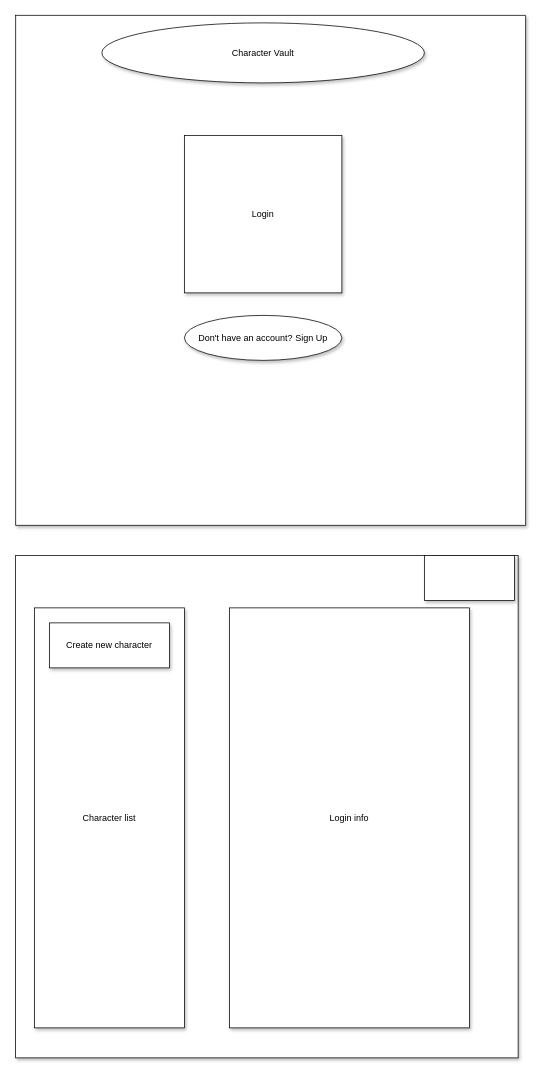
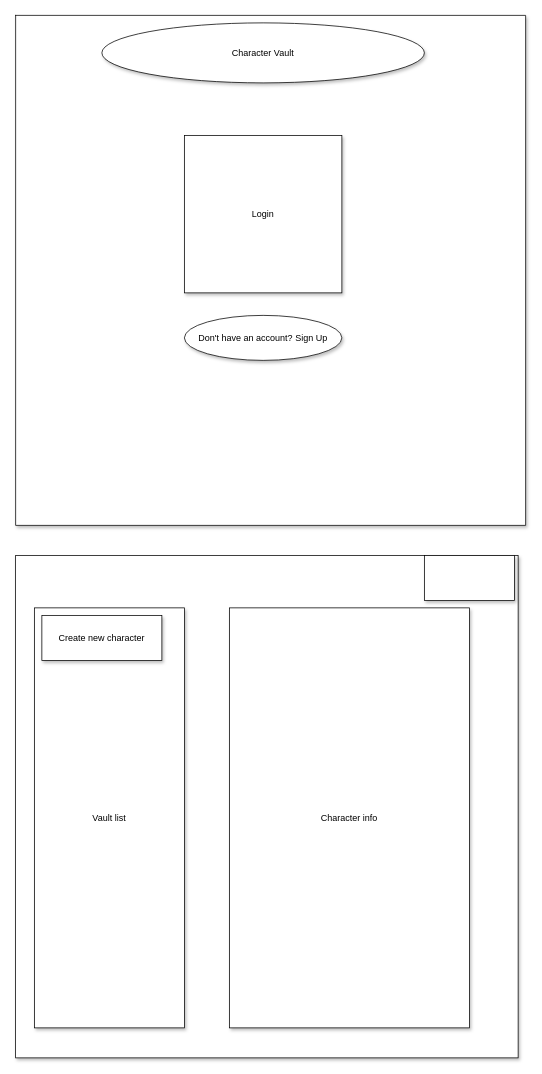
(109, 645) -> (102, 638)
(109, 818) -> (109, 818)
(349, 818) -> (349, 818)
